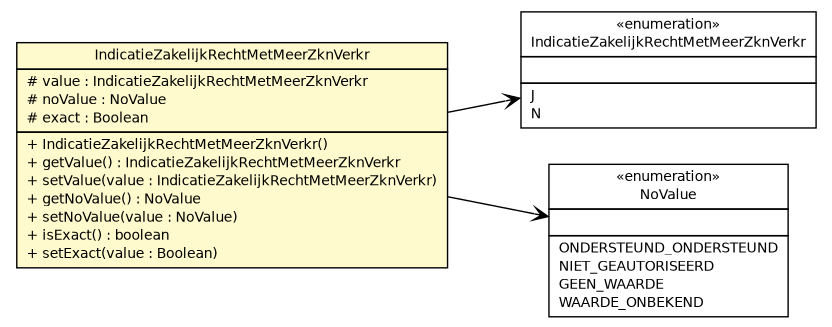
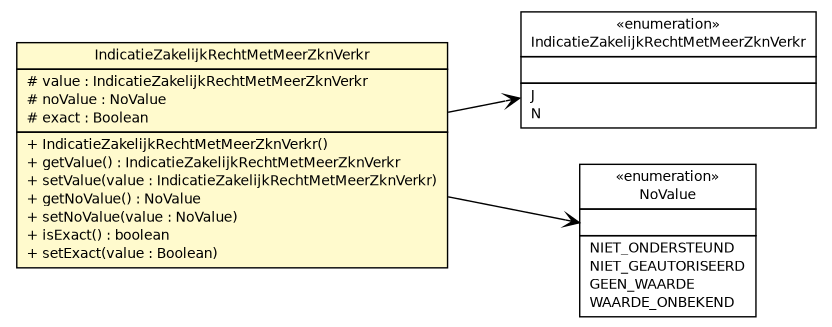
(669, 248) -> (662, 248)
